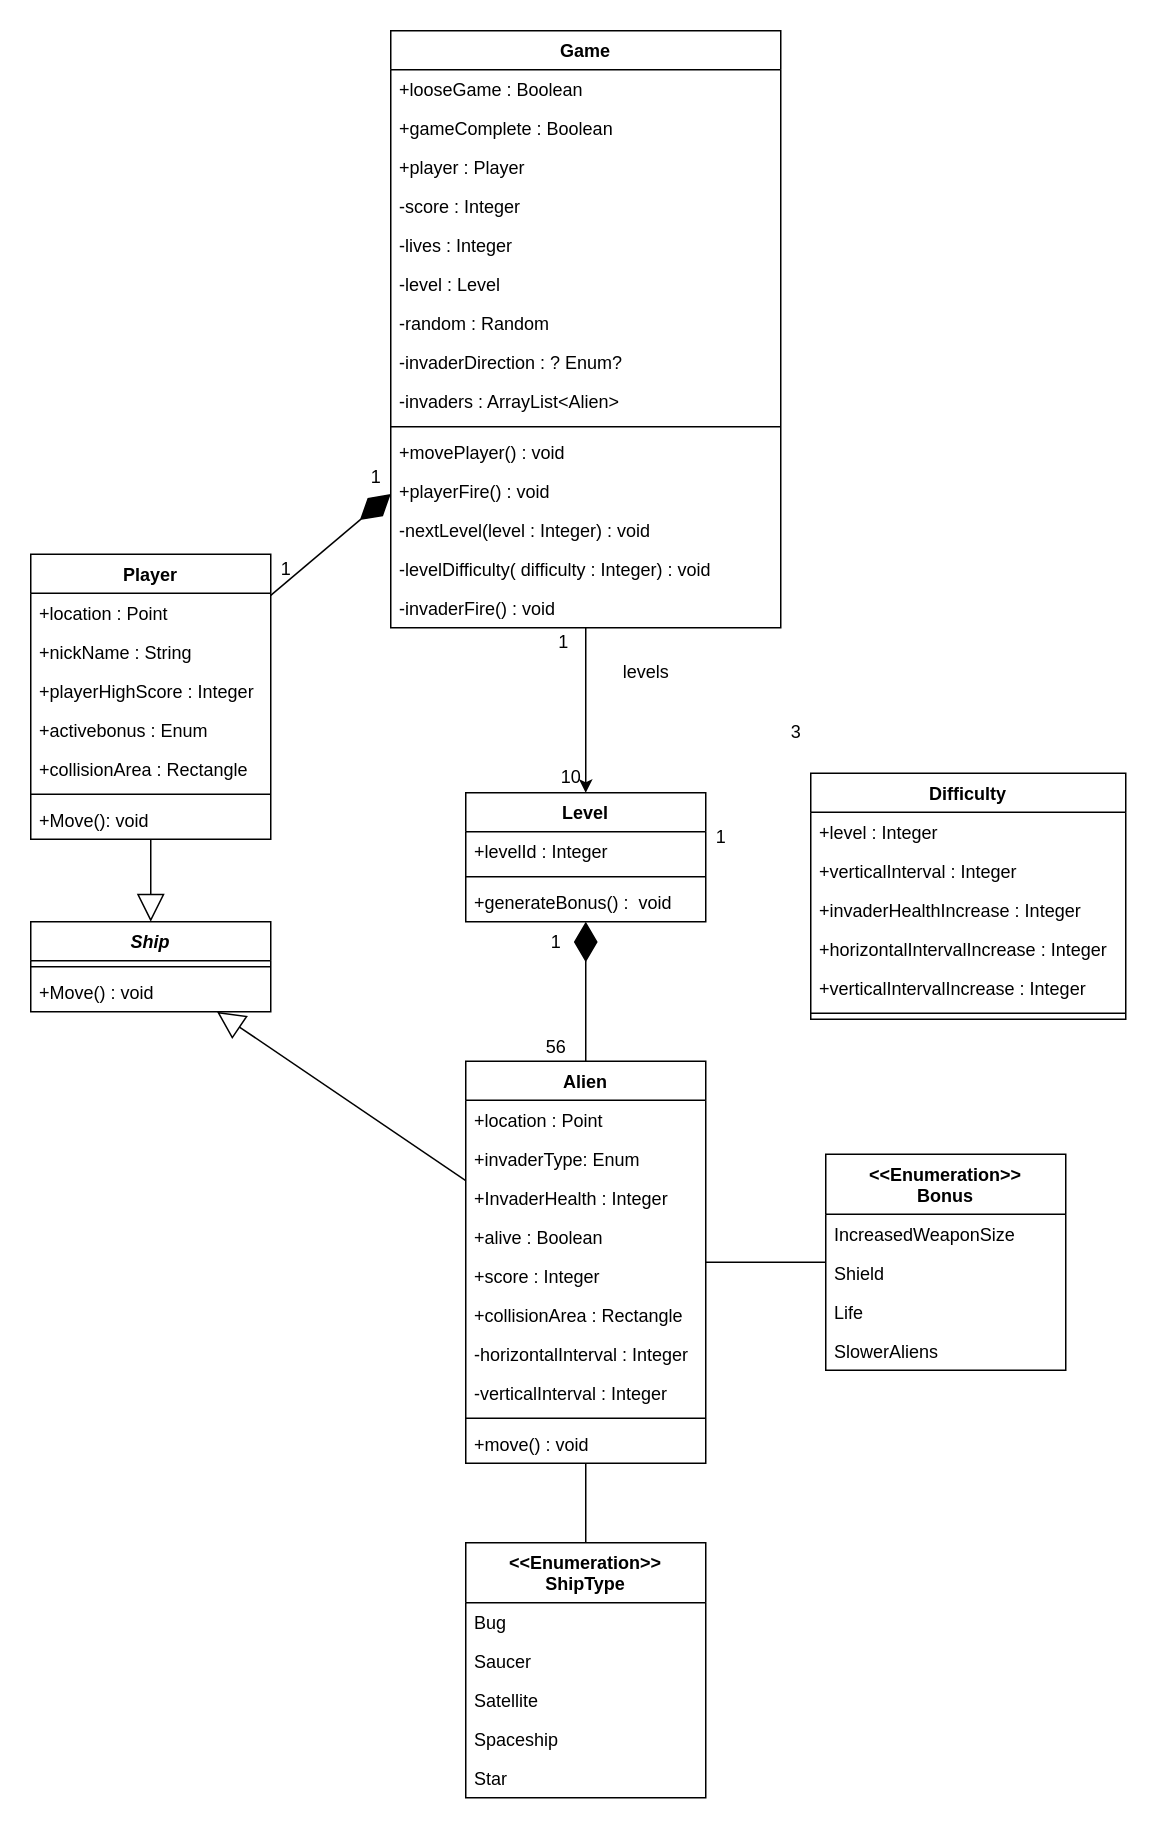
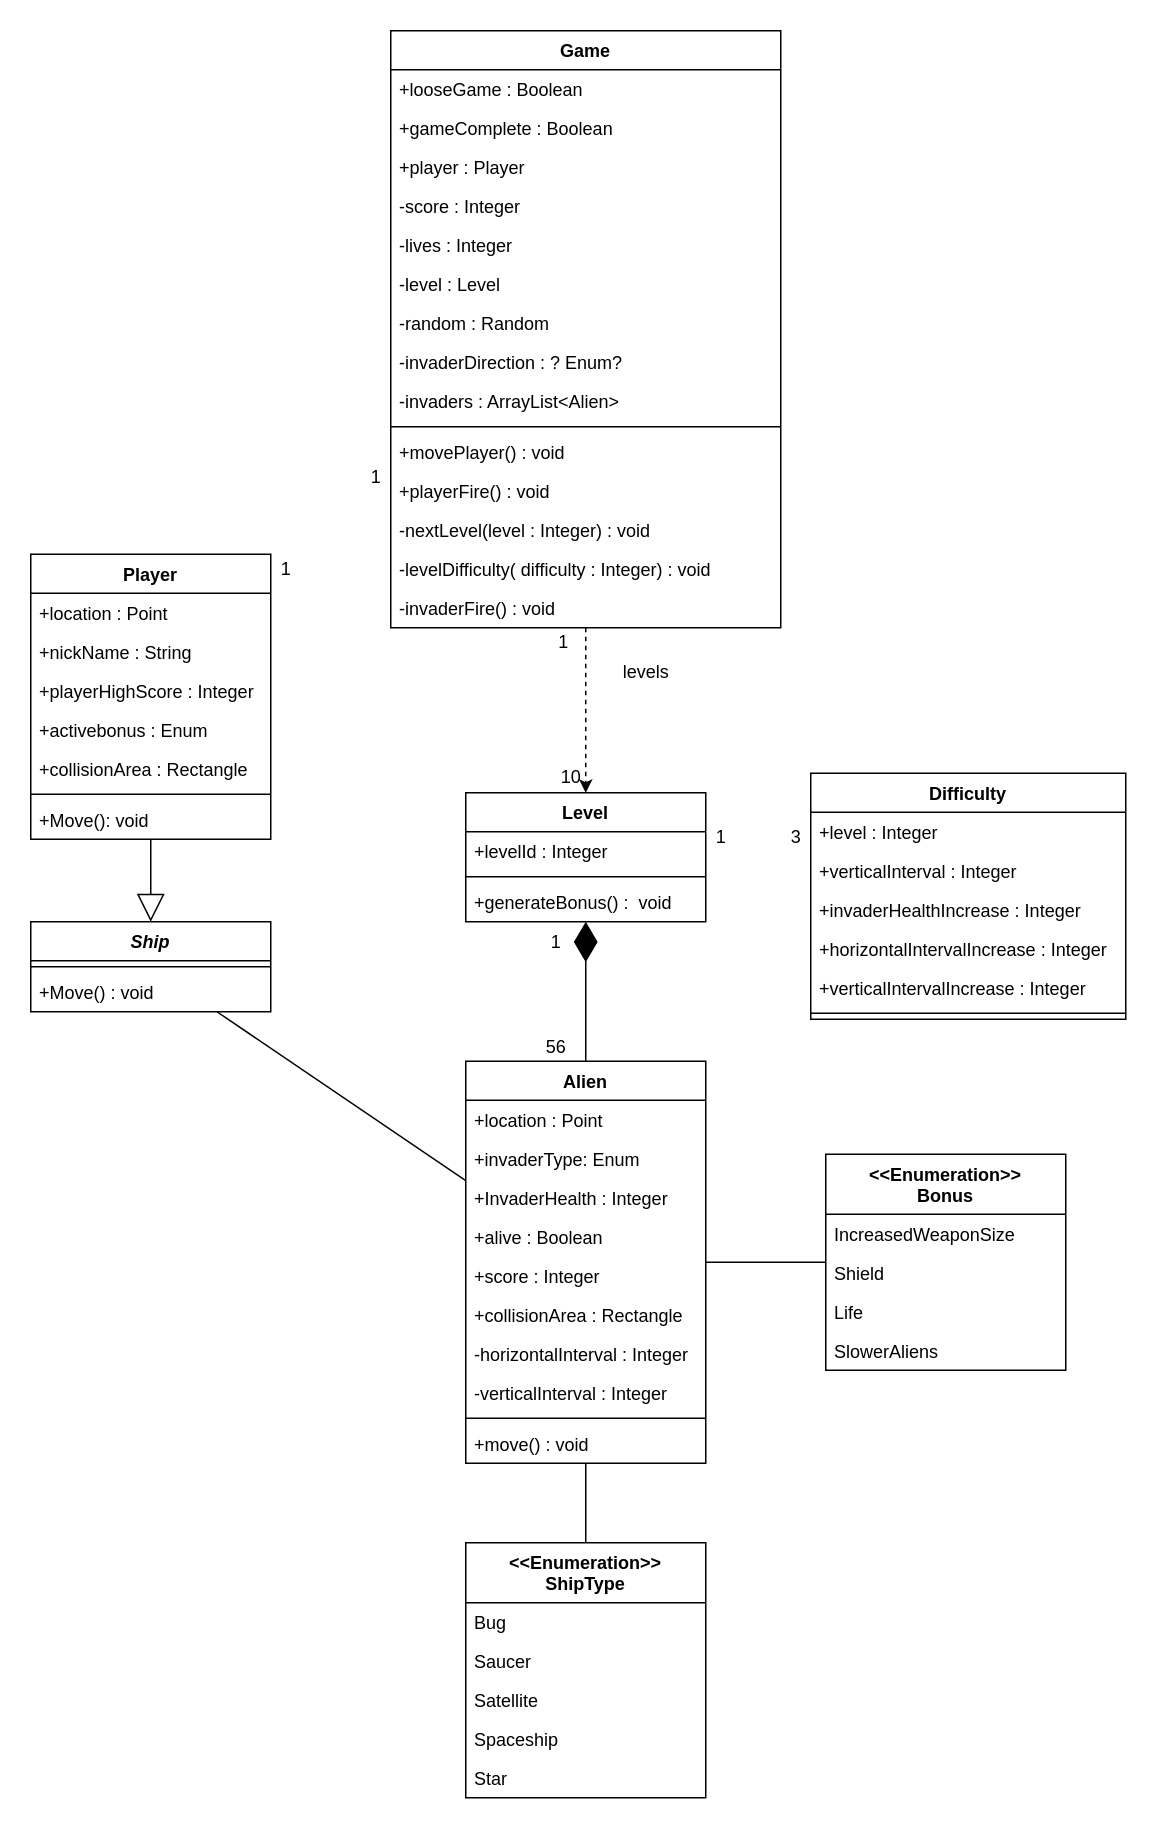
(316, 557) -> none
(586, 706) -> (586, 706)
(796, 733) -> (796, 838)
(240, 1028) -> (231, 1021)
